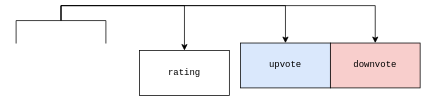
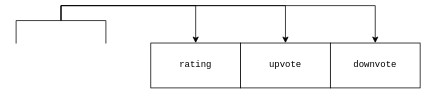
(285, 66) -> (285, 66)
(375, 66) -> (375, 66)
(184, 73) -> (195, 66)
